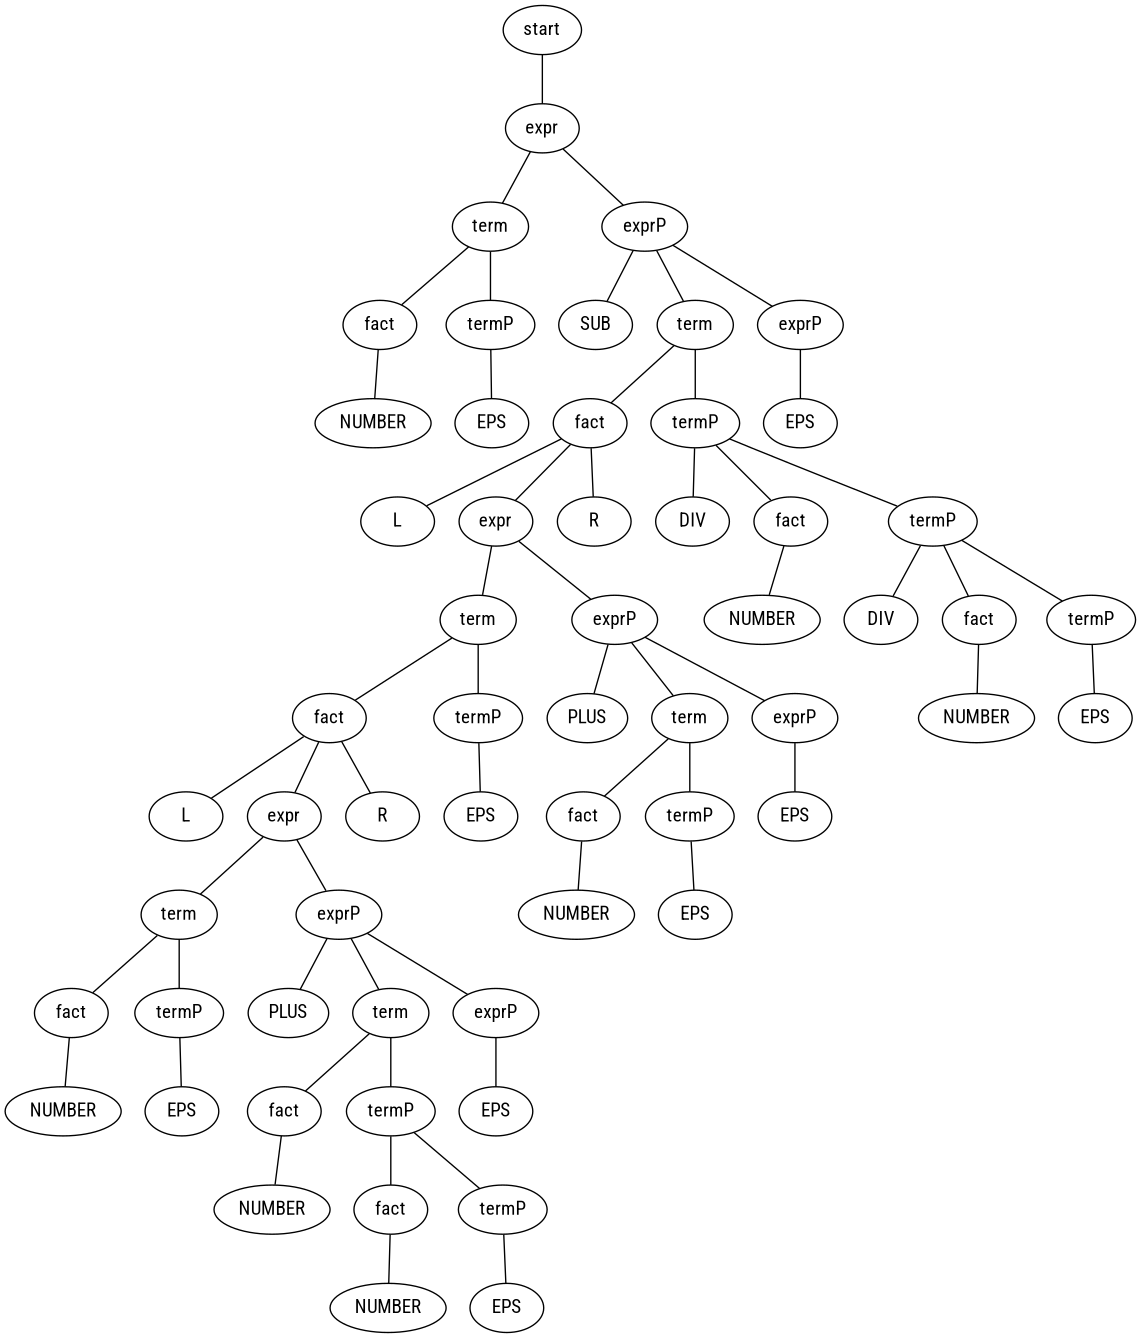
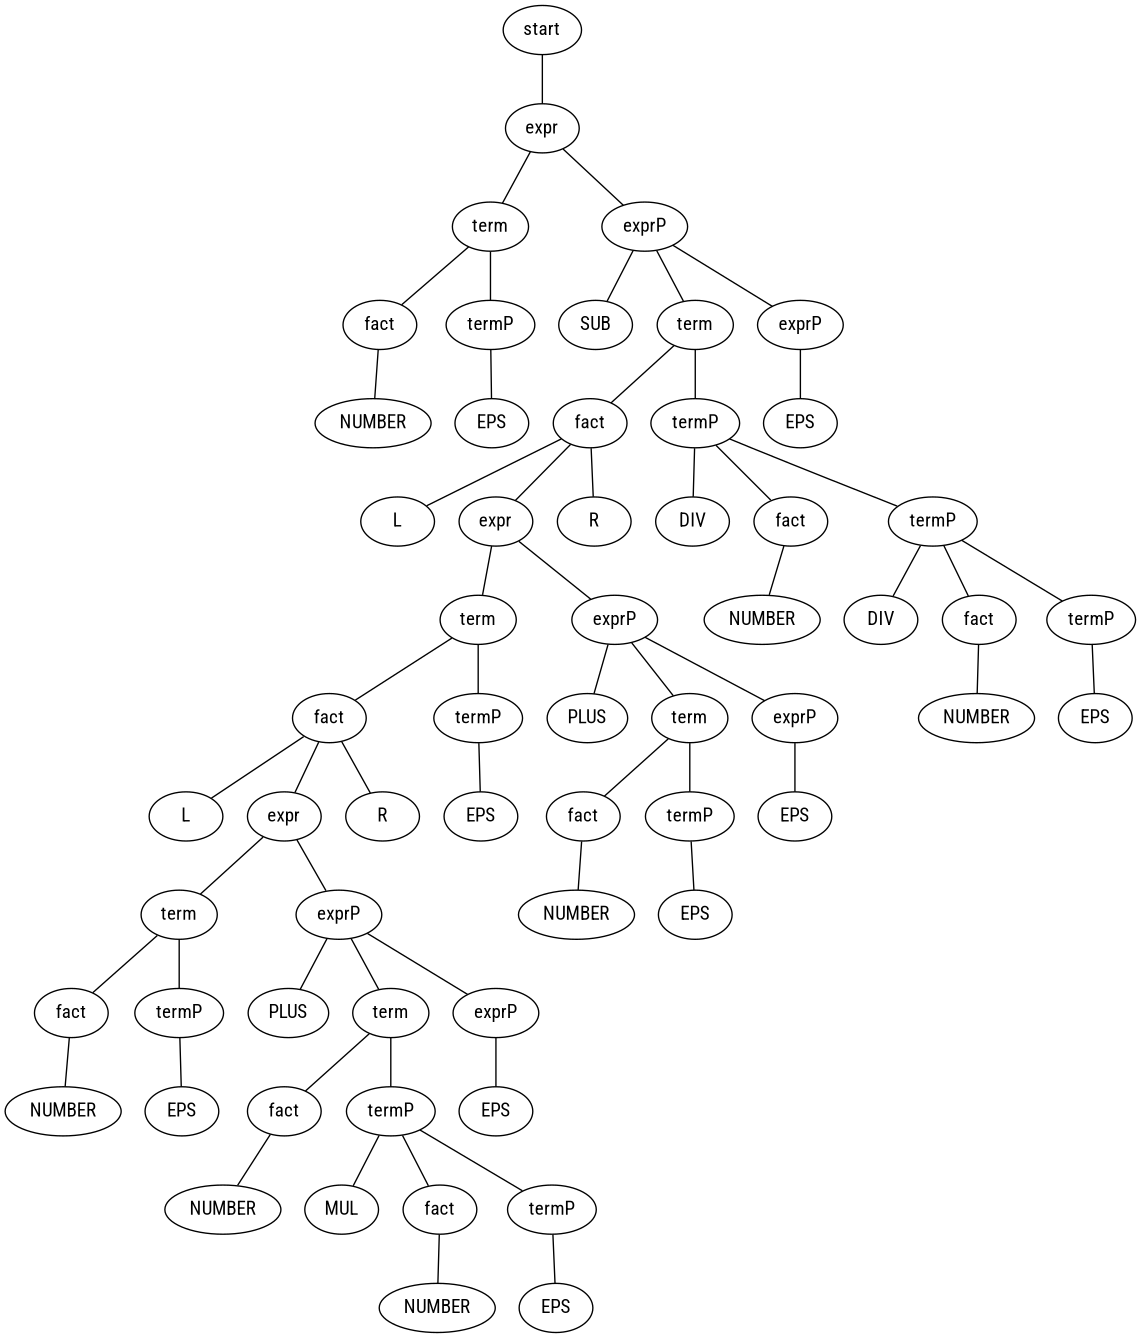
none -> (342, 1210)
